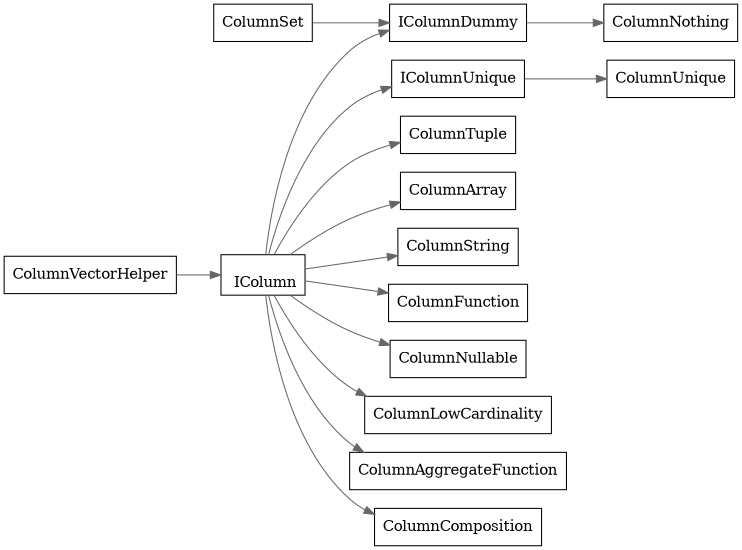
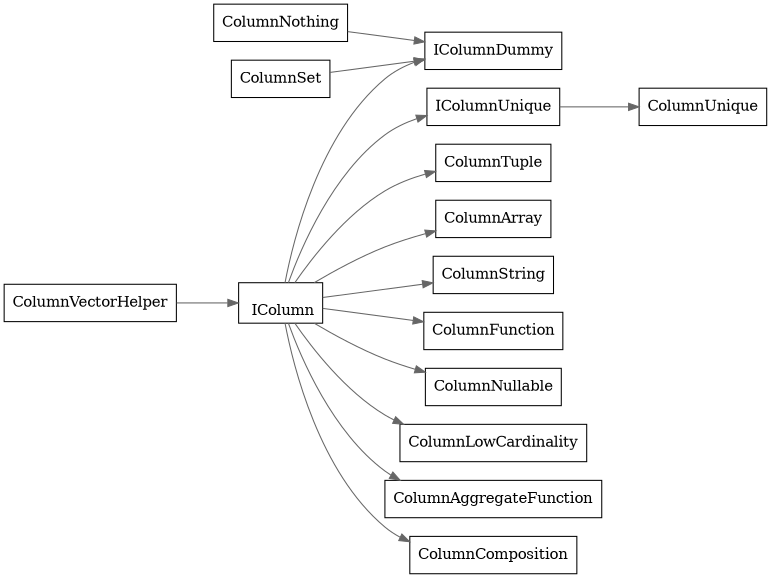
(560, 23) -> (381, 36)
